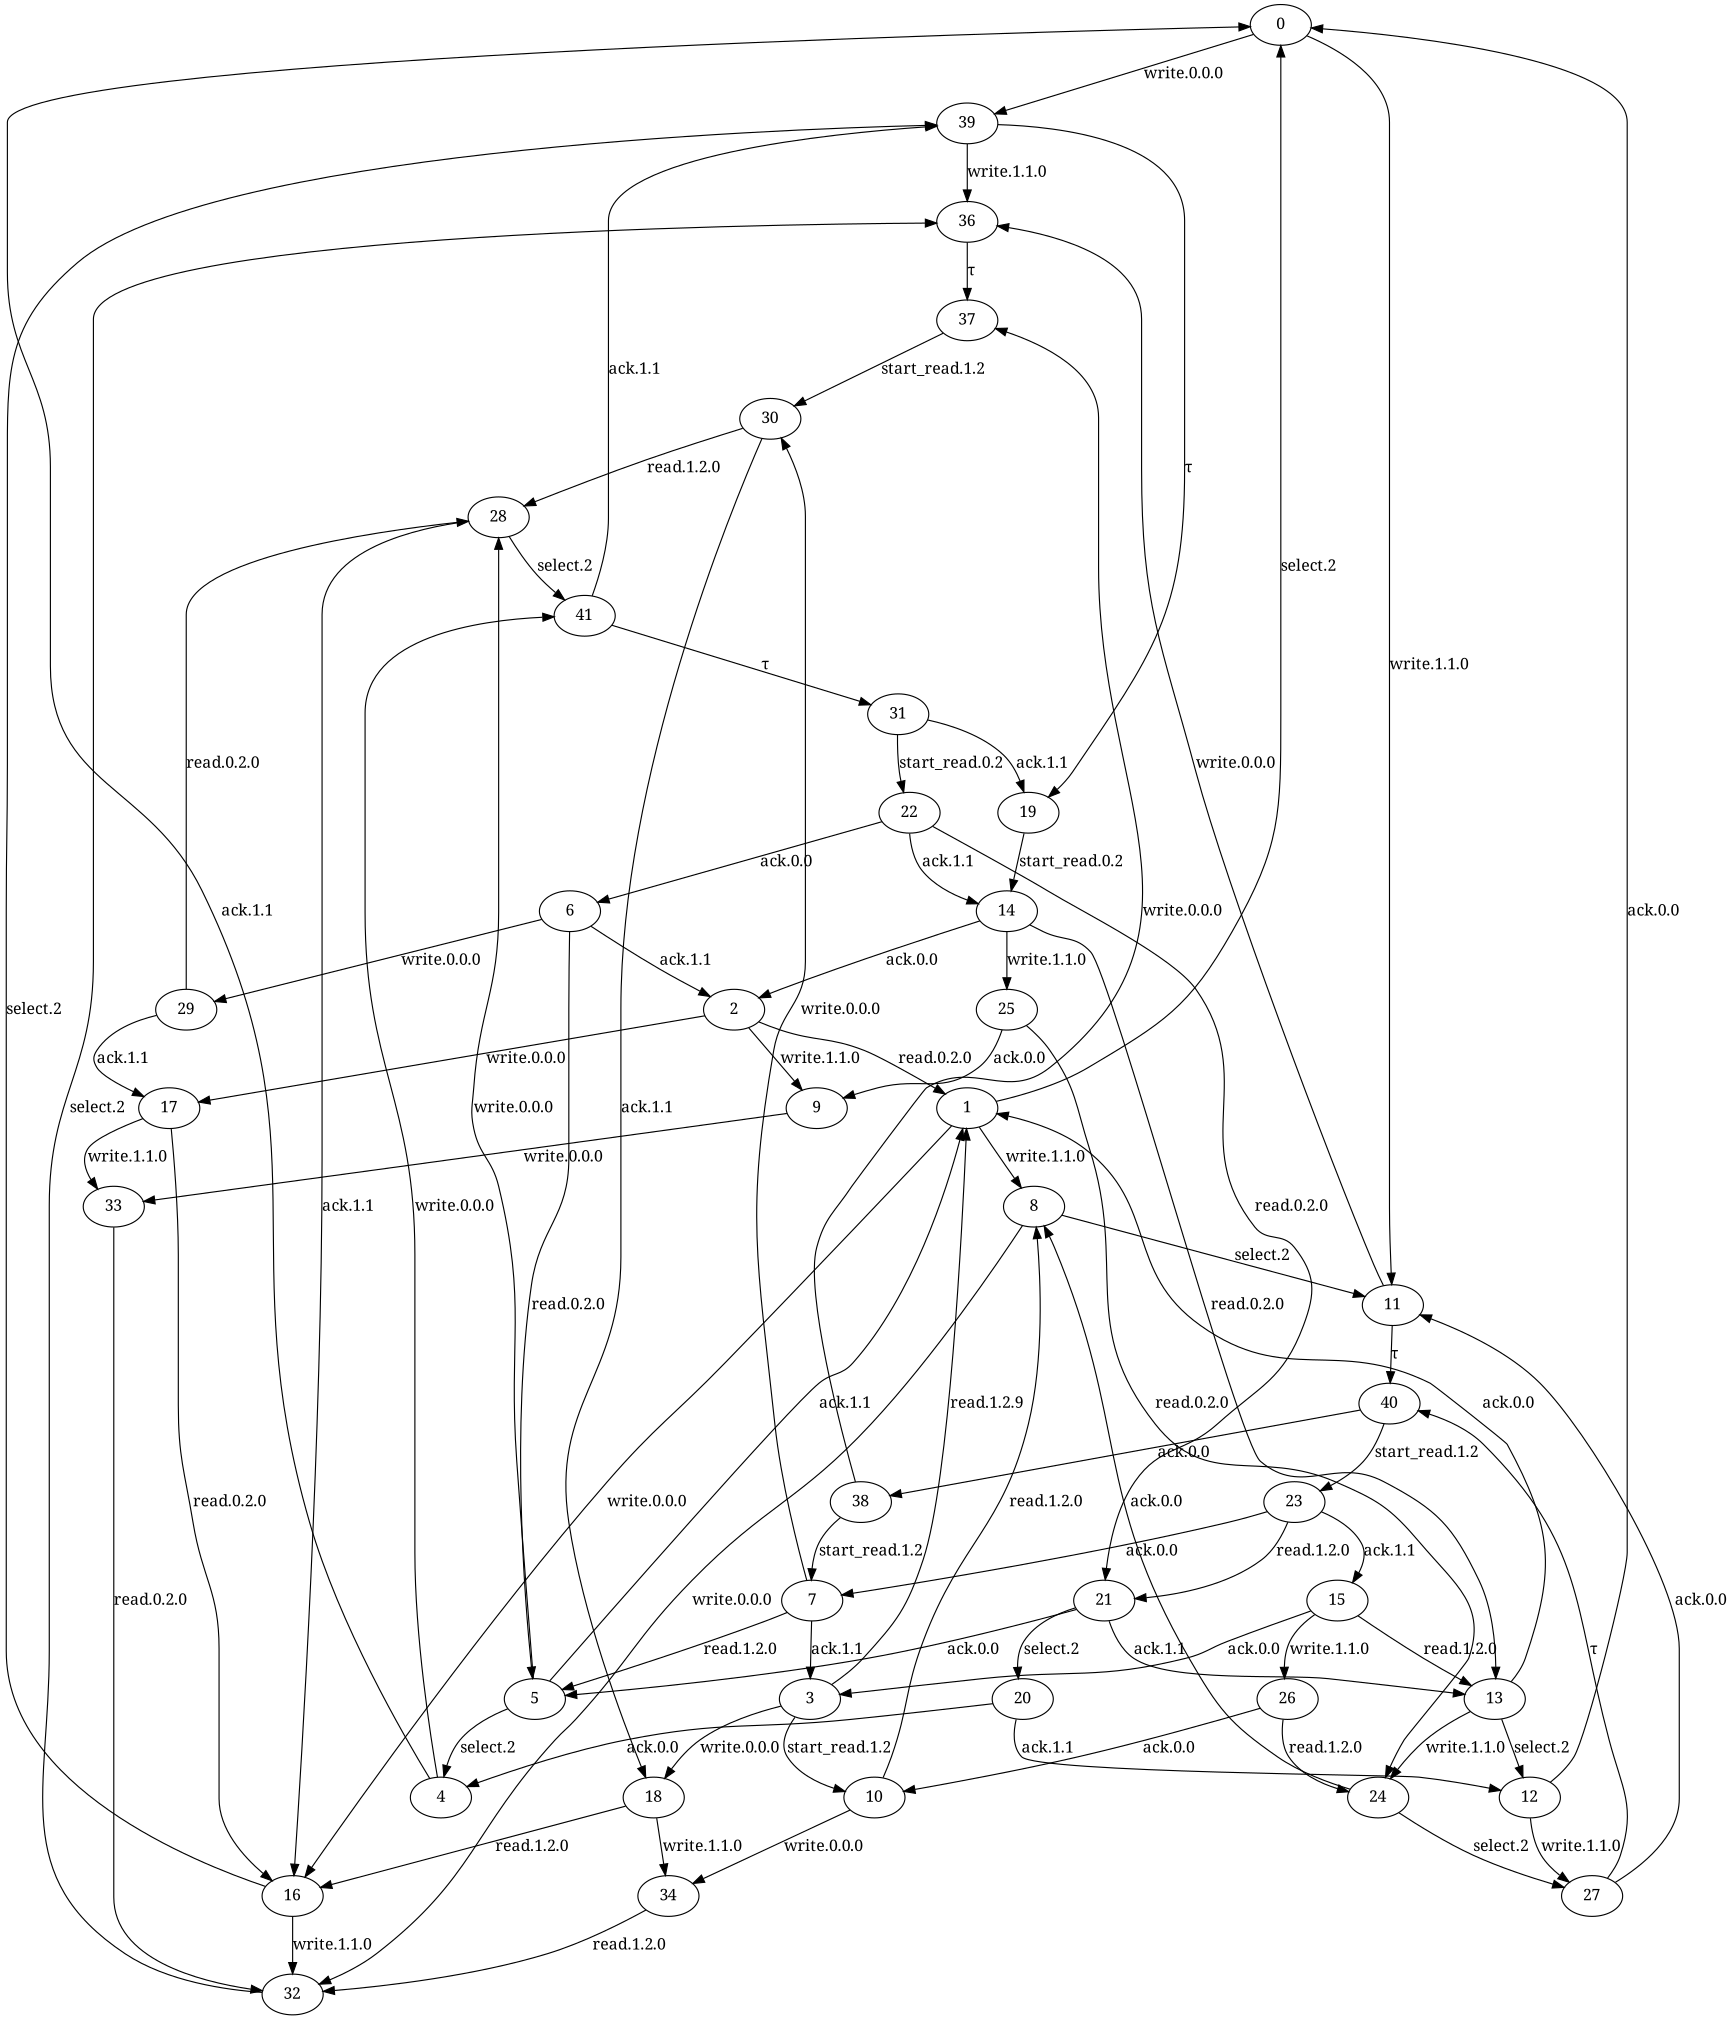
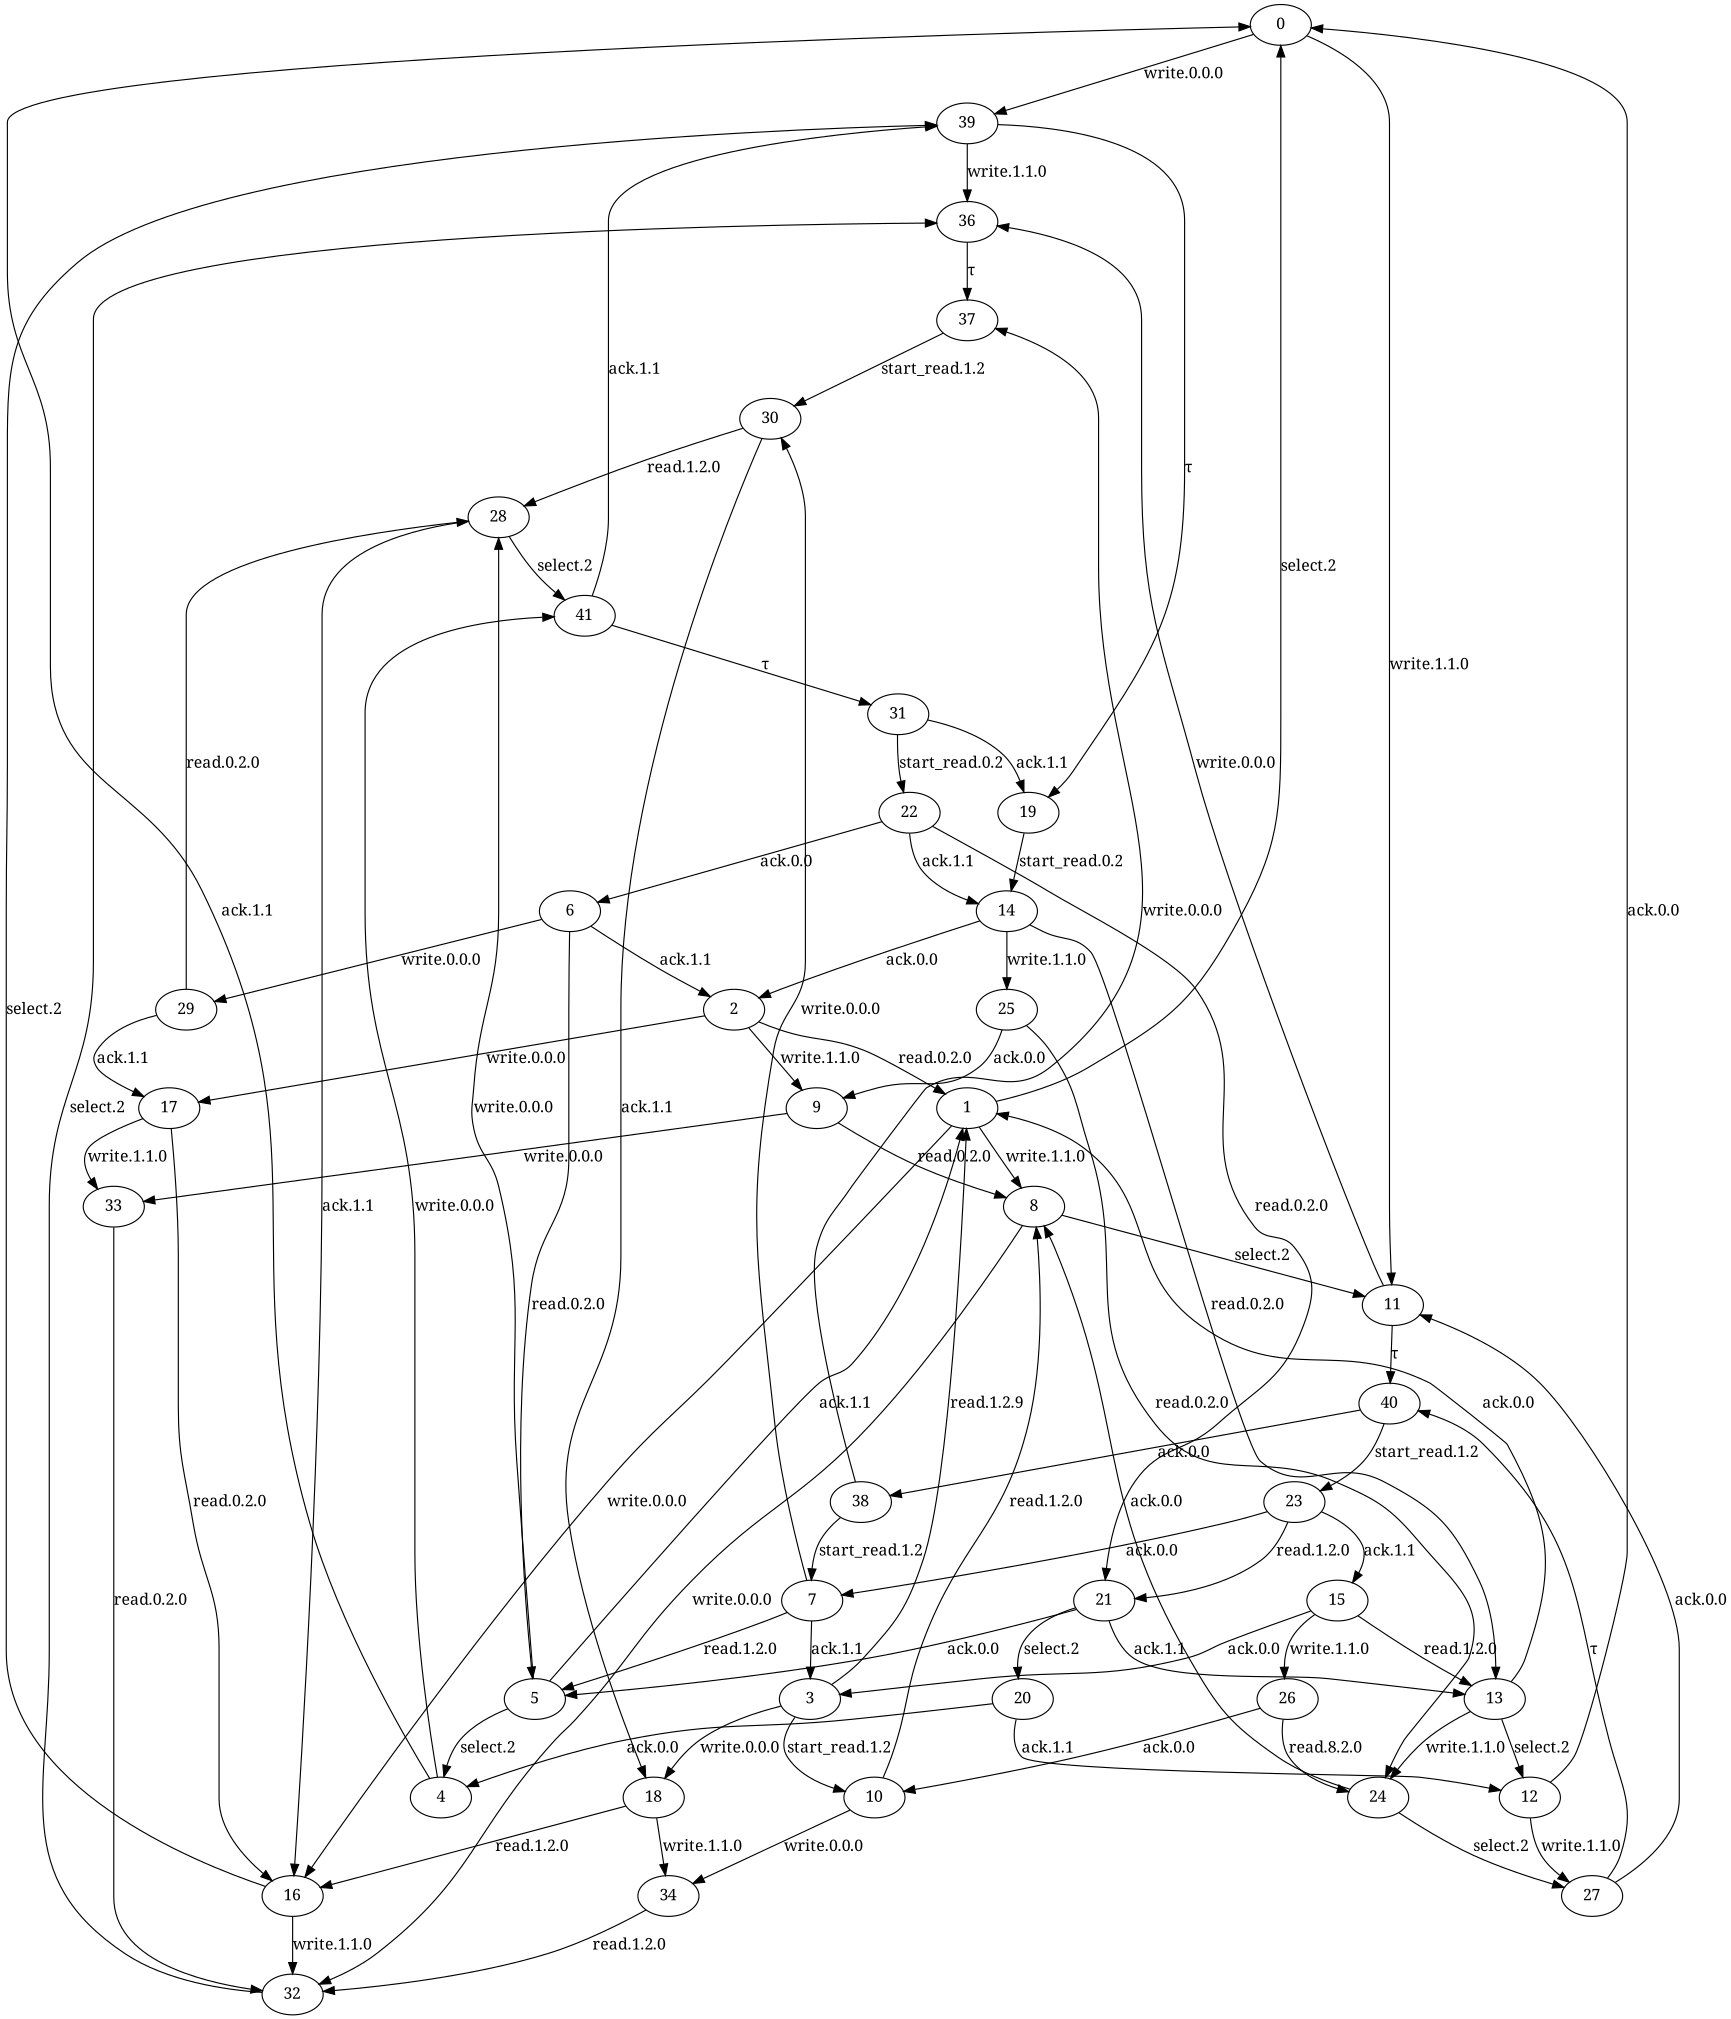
none -> (906, 1161)
(1326, 1748) -> (1326, 1748)
